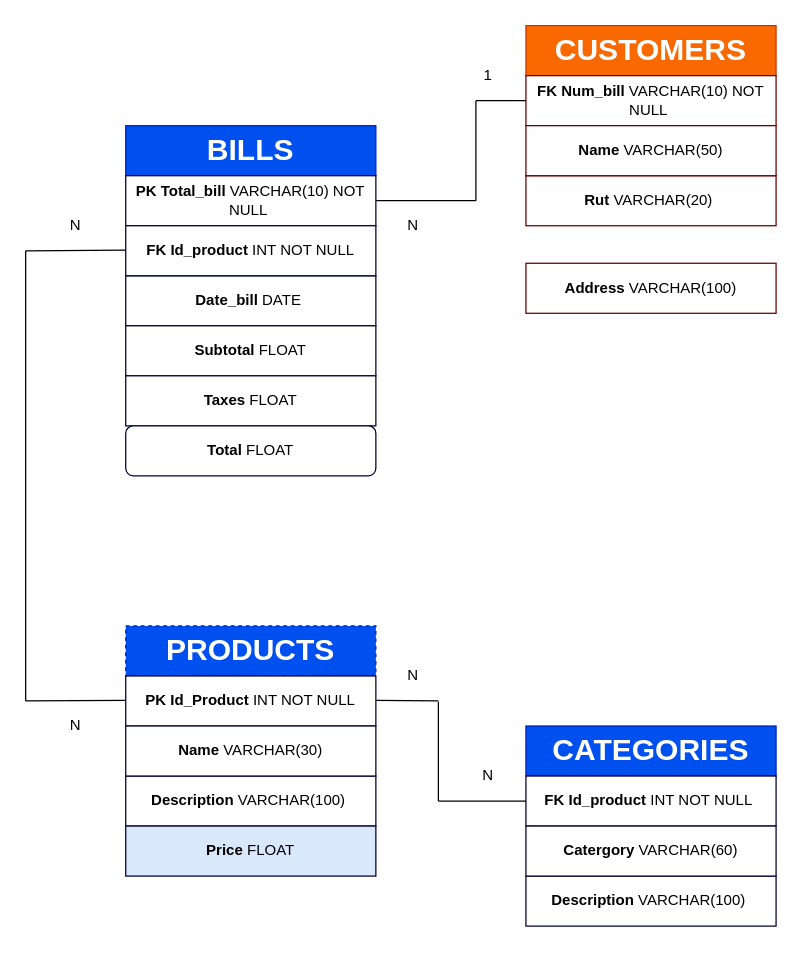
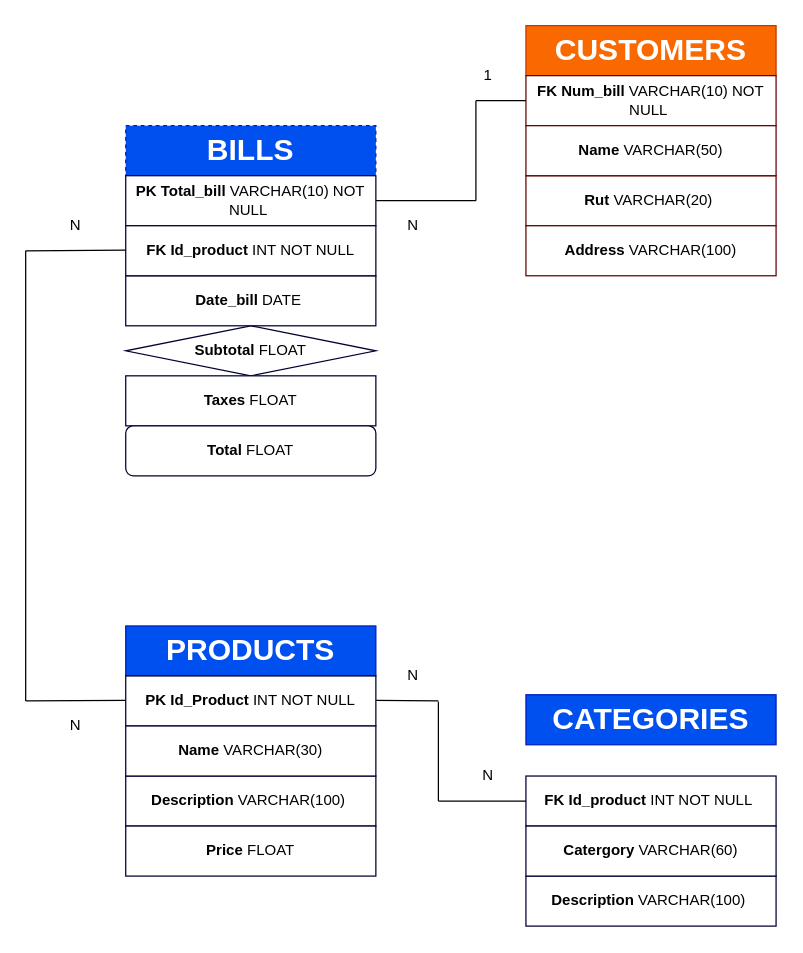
(251, 151) -> (251, 151)
(651, 288) -> (651, 251)
(251, 351) -> (251, 351)
(251, 651) -> (251, 651)
(651, 751) -> (651, 719)
(251, 851) -> (251, 851)
